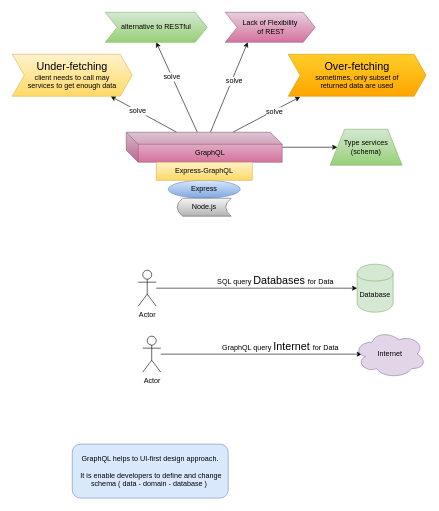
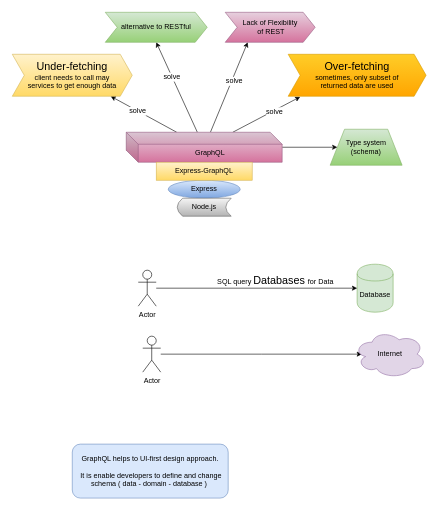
(366, 147) -> (366, 147)
(284, 345) -> none
